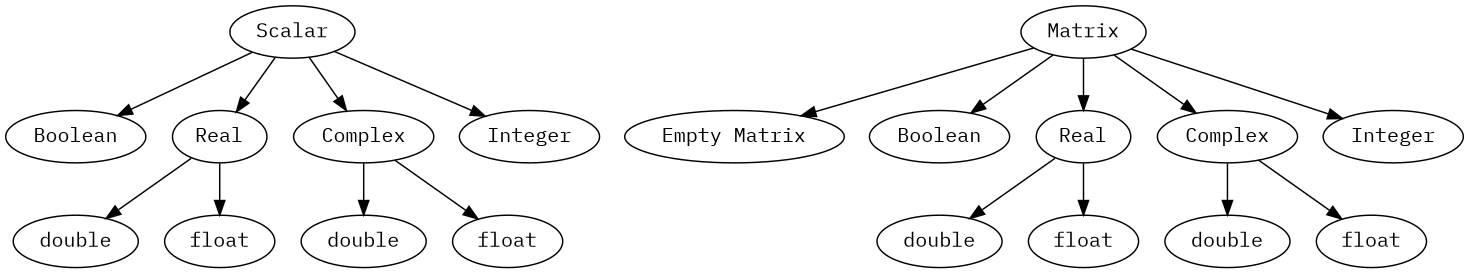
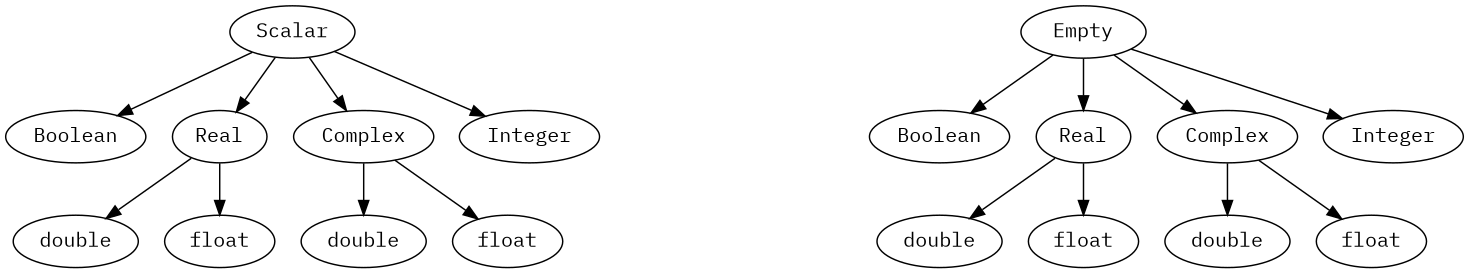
(1083, 32) -> (1083, 32)
(734, 137) -> none
